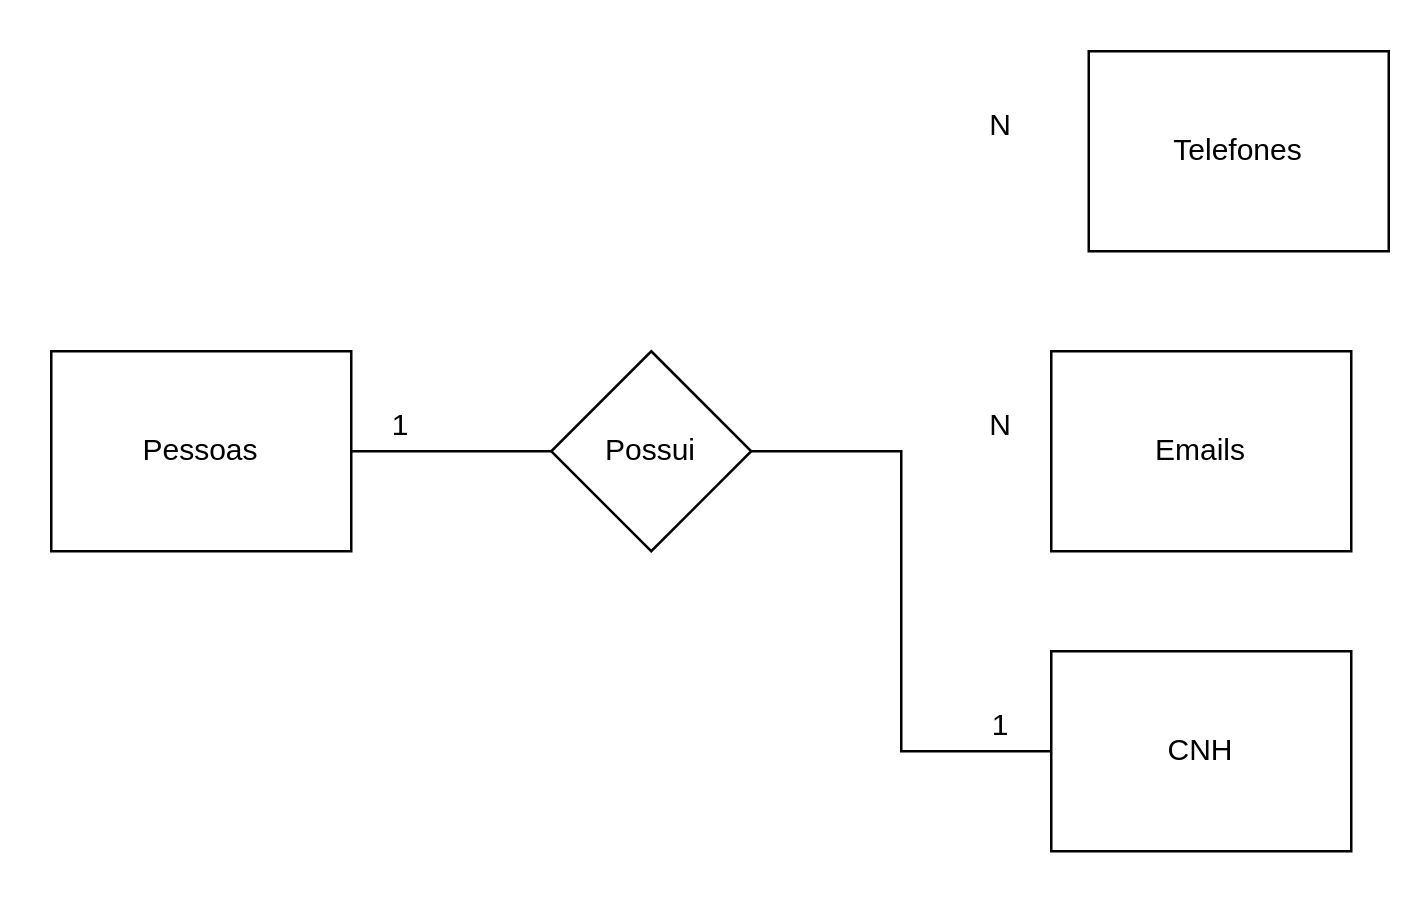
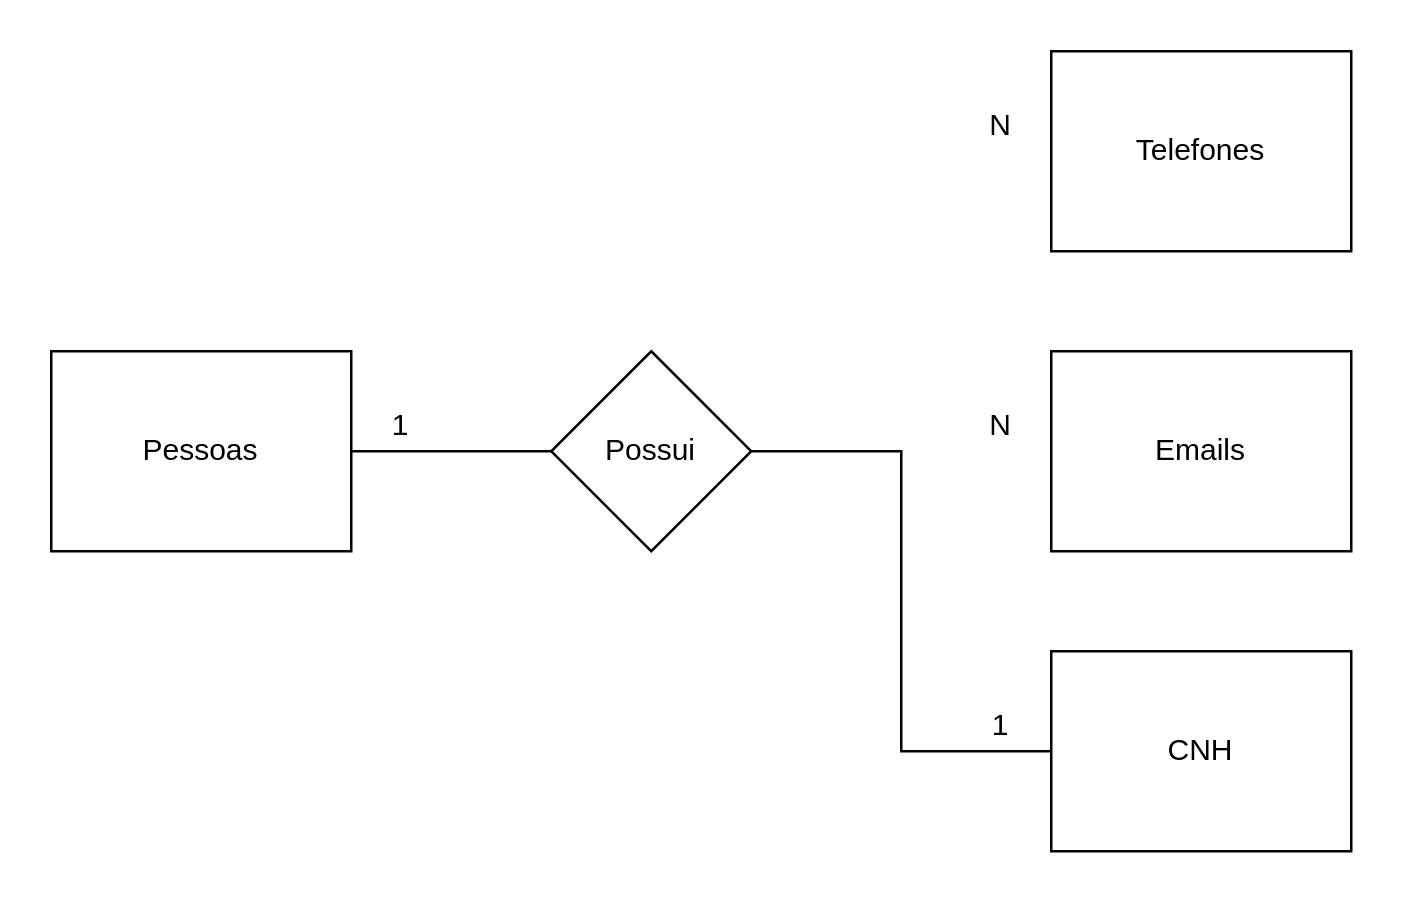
(1239, 151) -> (1201, 151)
